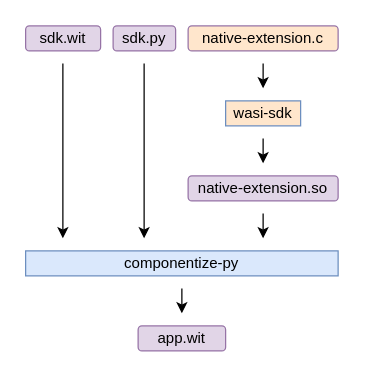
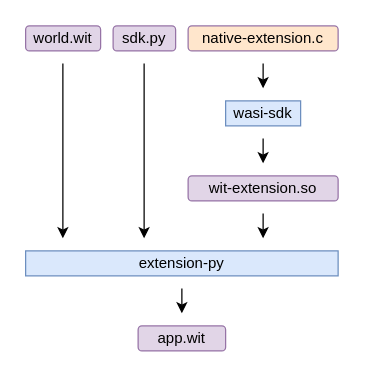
(63, 38) -> (63, 38)
(263, 113) -> (263, 113)
(263, 188) -> (263, 188)
(182, 263) -> (182, 263)
